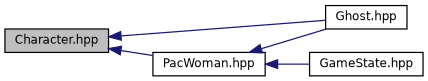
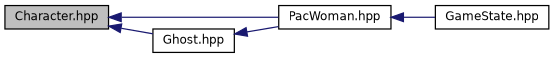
(294, 39) -> (263, 29)
